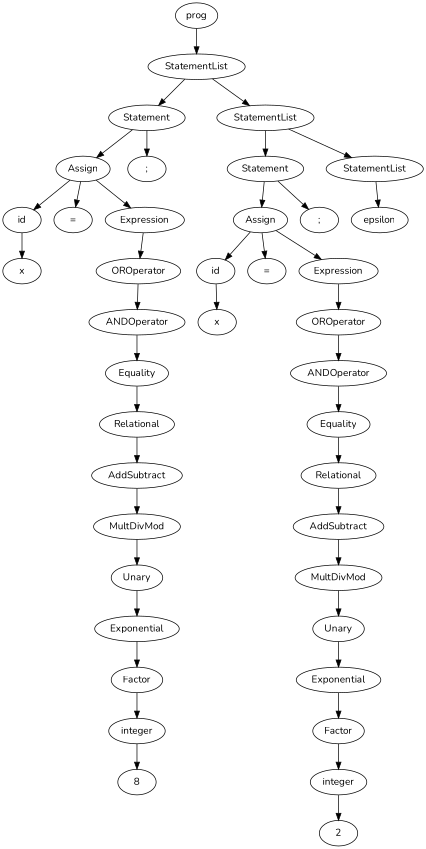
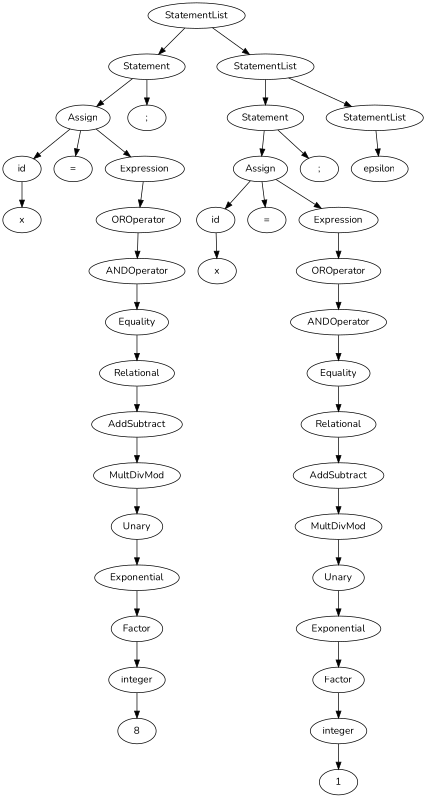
(197, 16) -> none
(339, 833) -> (339, 782)
